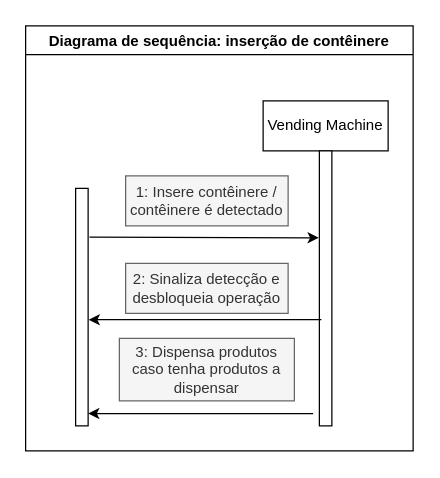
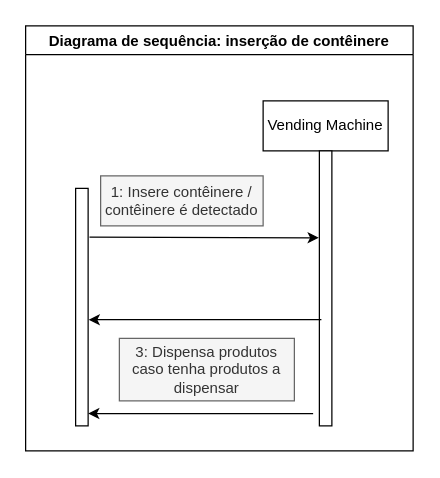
(207, 201) -> (182, 201)
(207, 288) -> none
